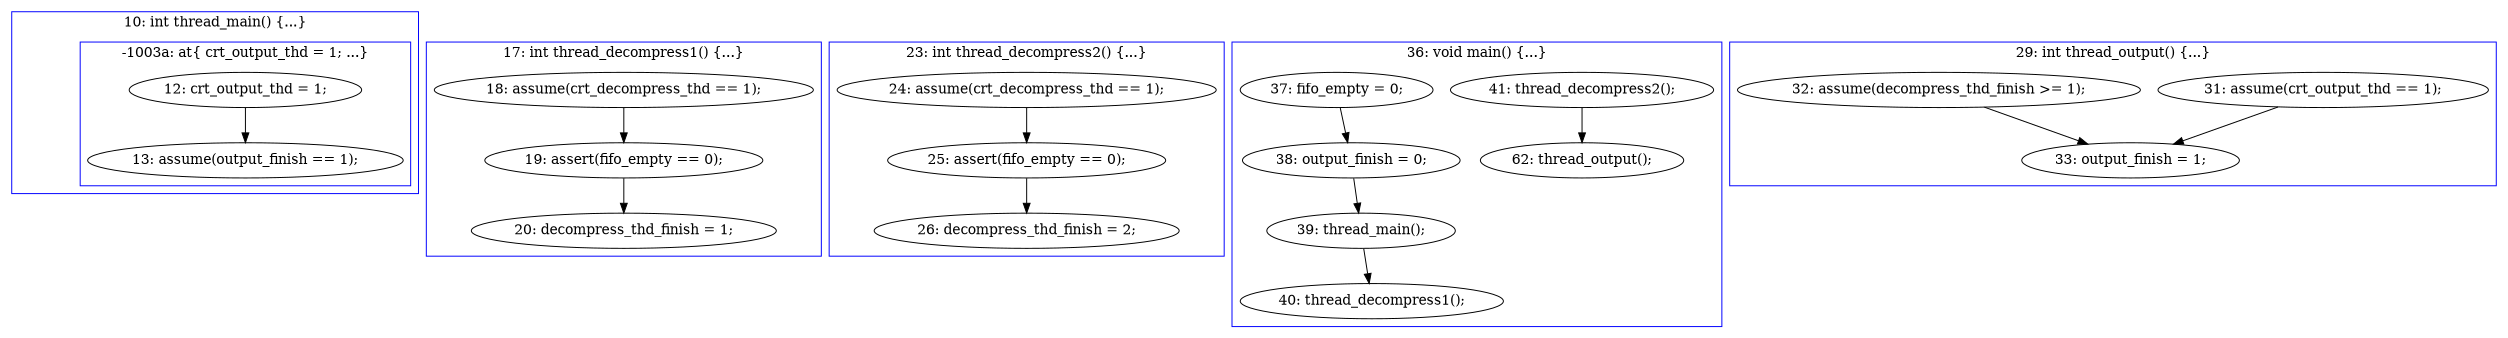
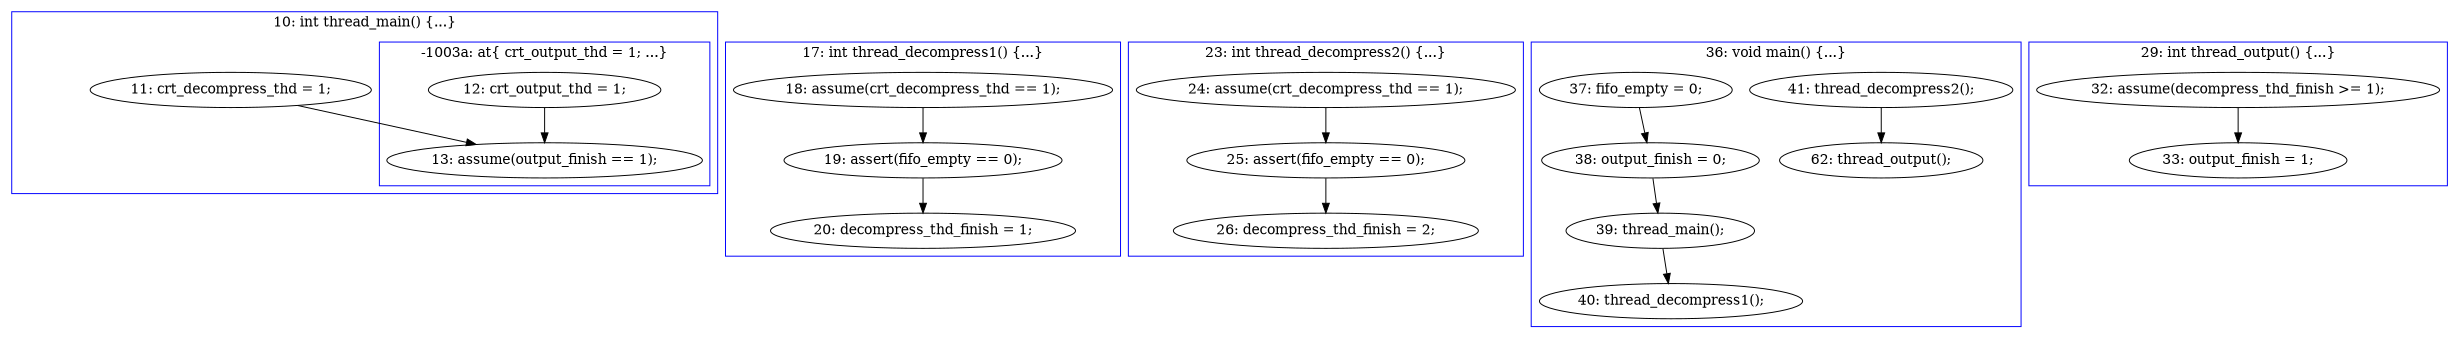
none -> (231, 90)
(2323, 90) -> none
